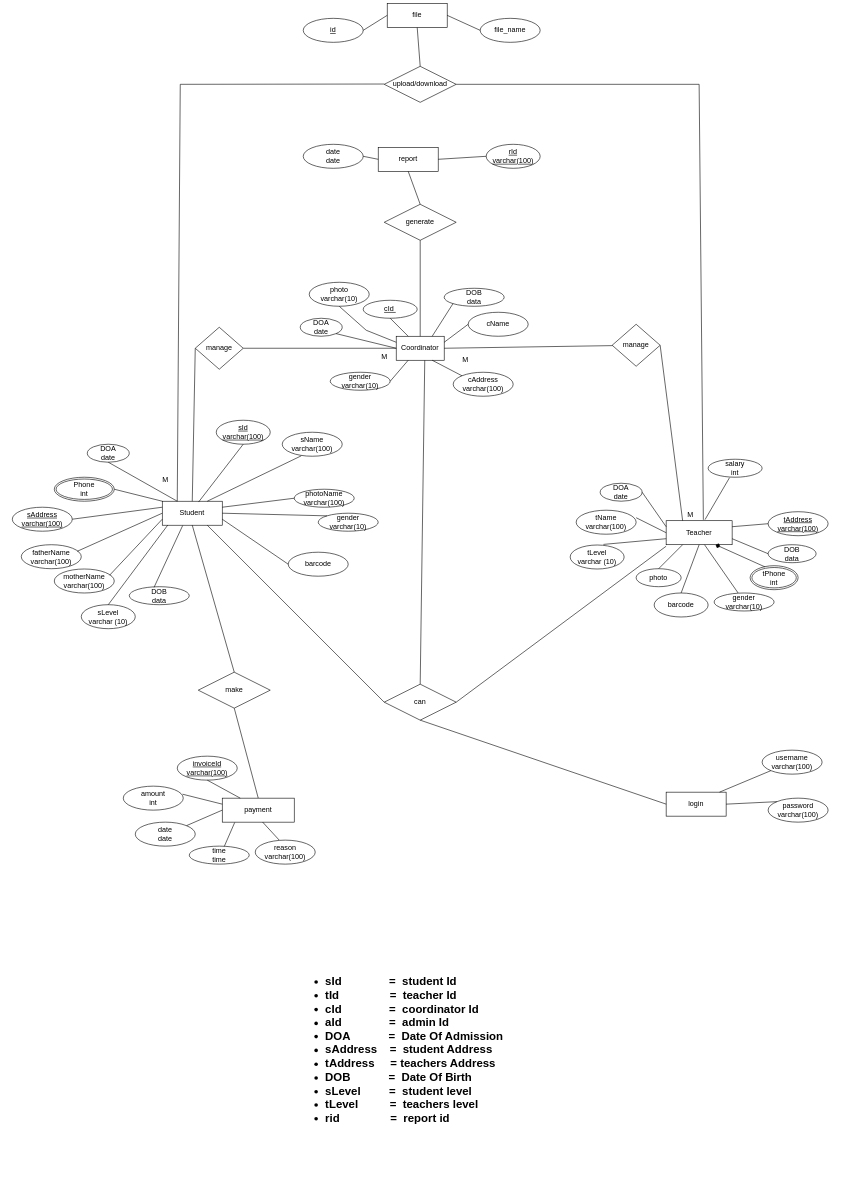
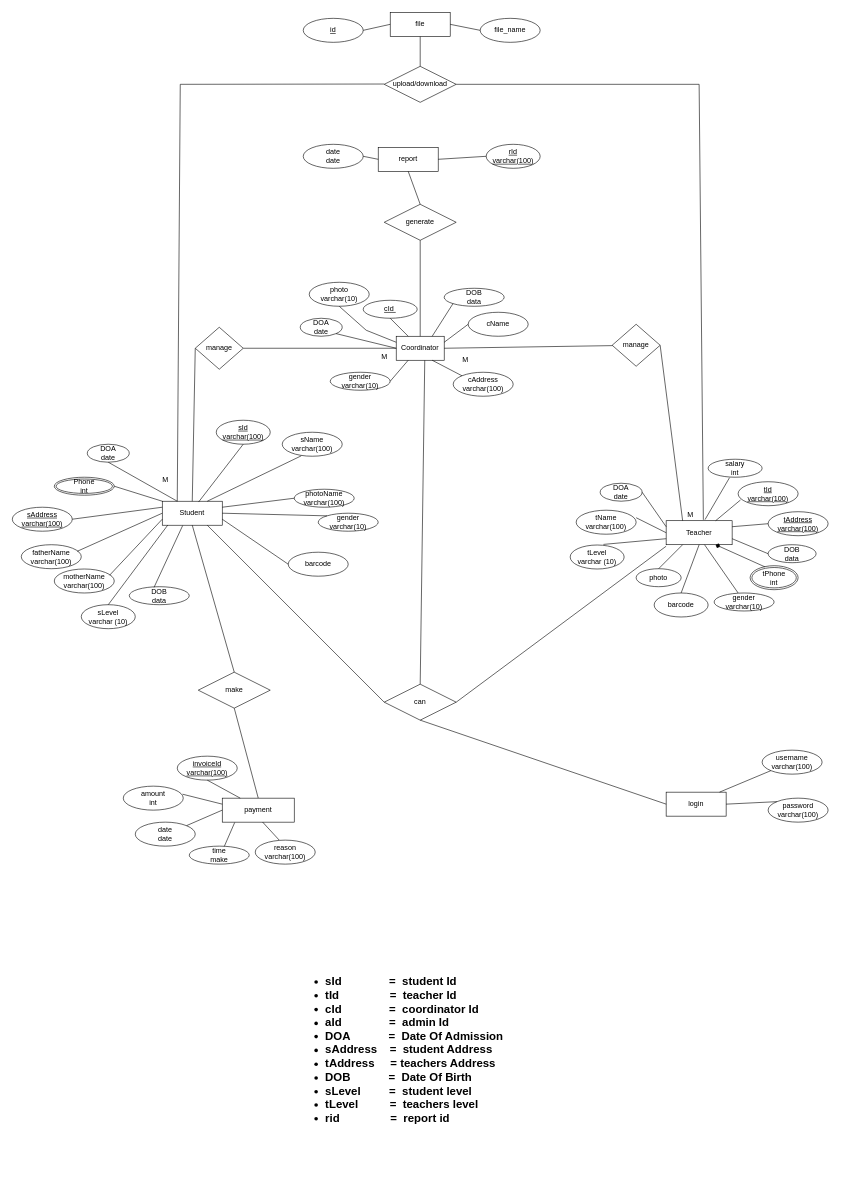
(417, 15) -> (420, 24)
(84, 489) -> (84, 486)
none -> (768, 494)
none -> (728, 510)
(219, 855) -> (219, 855)
